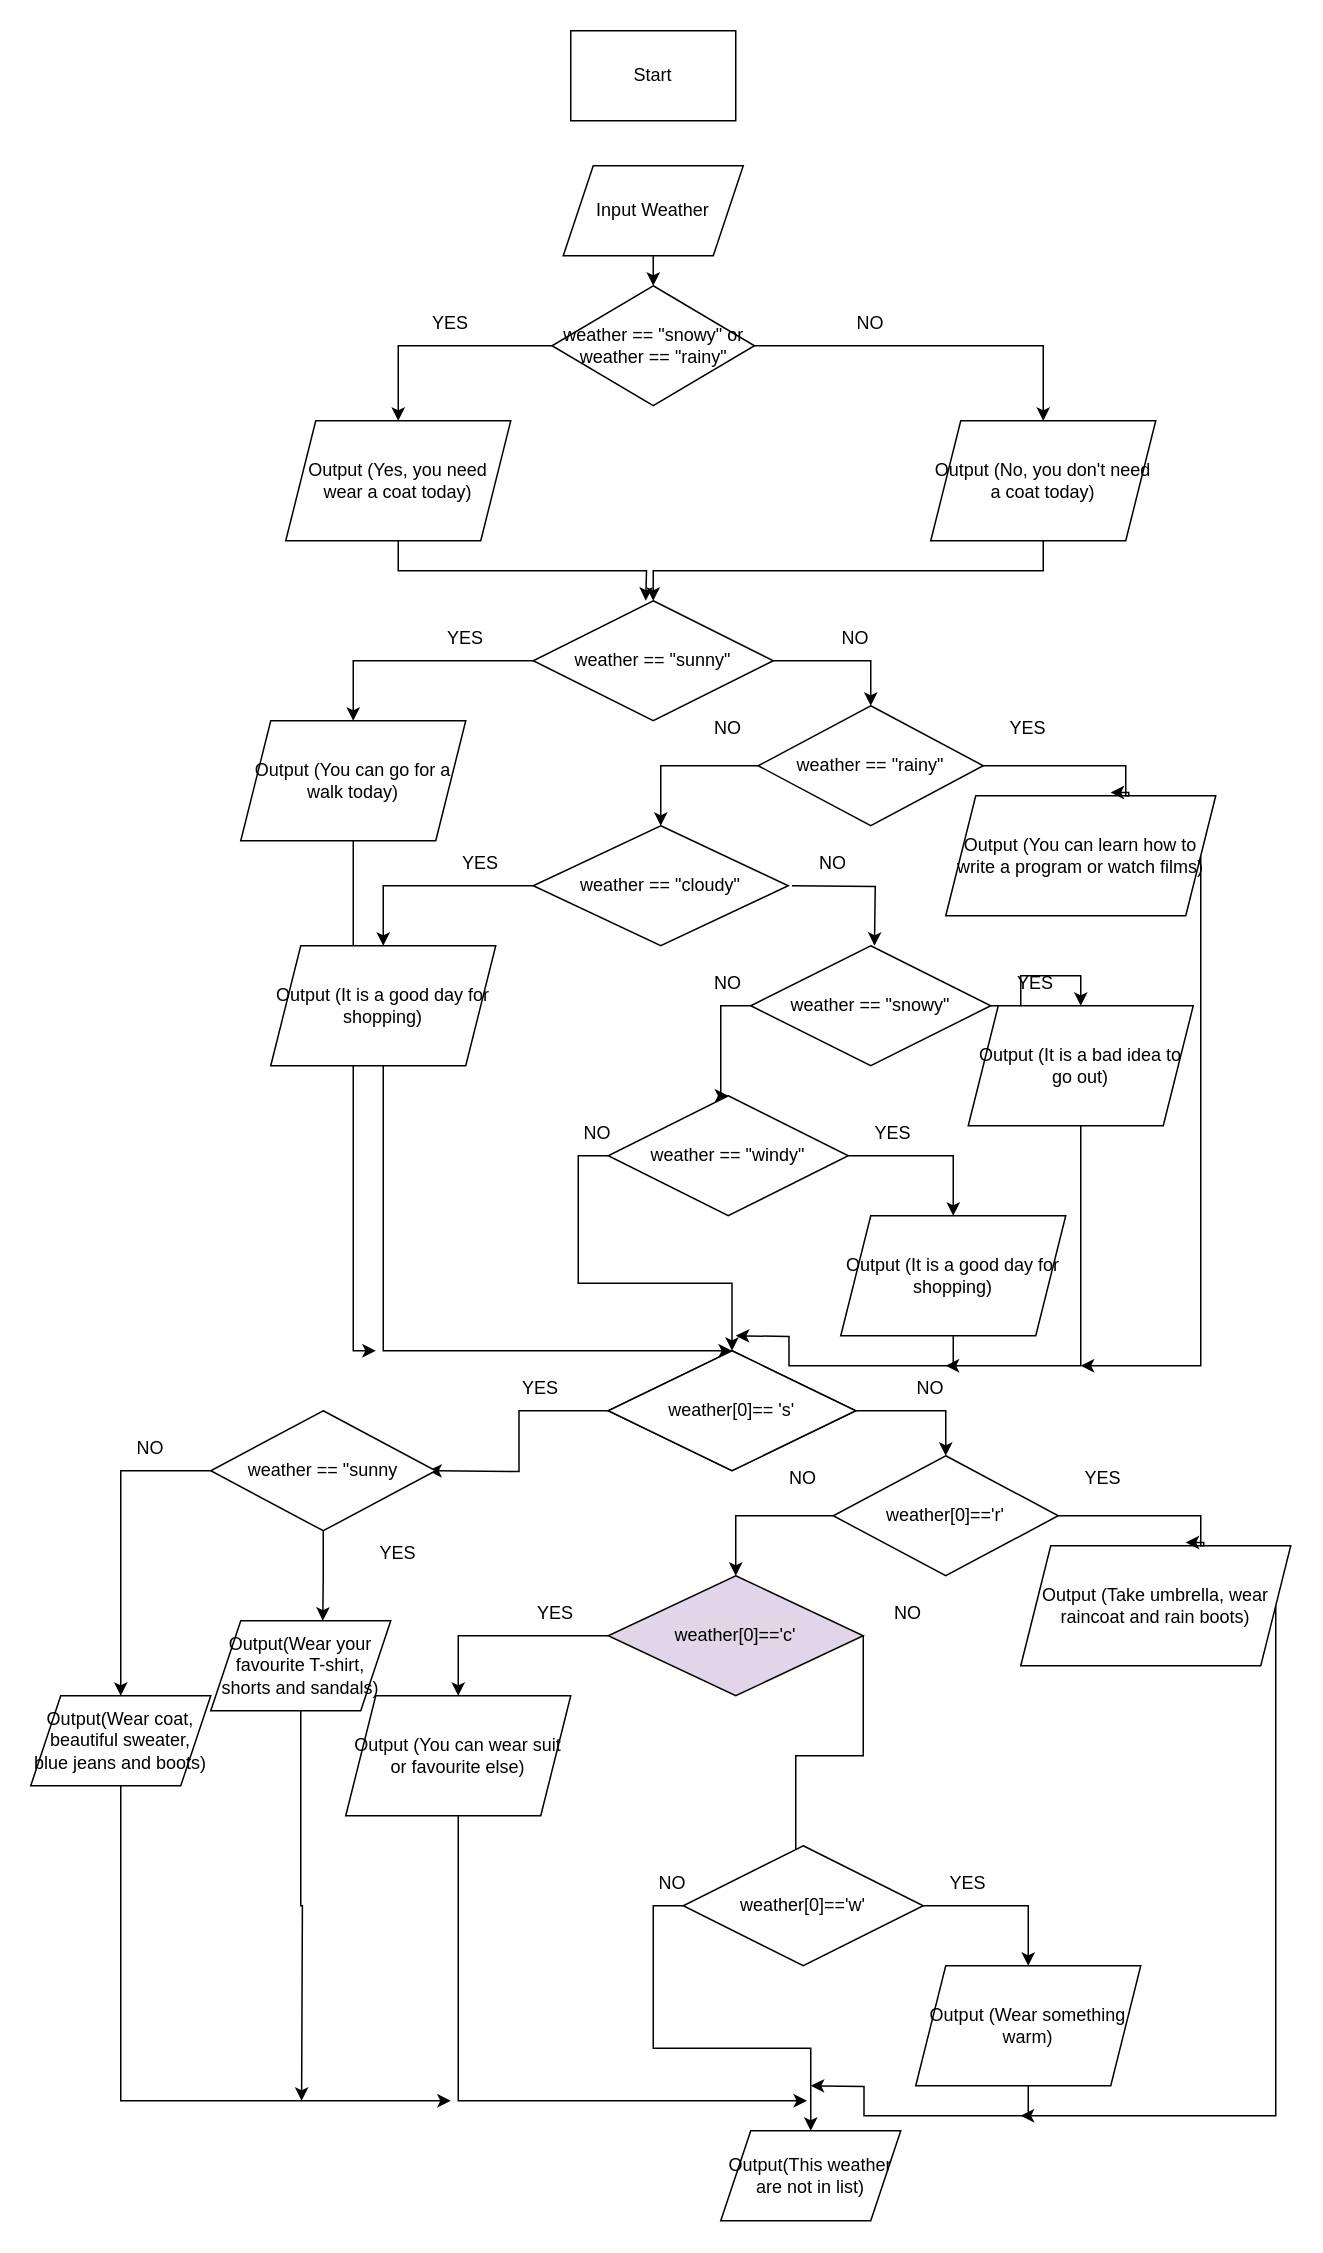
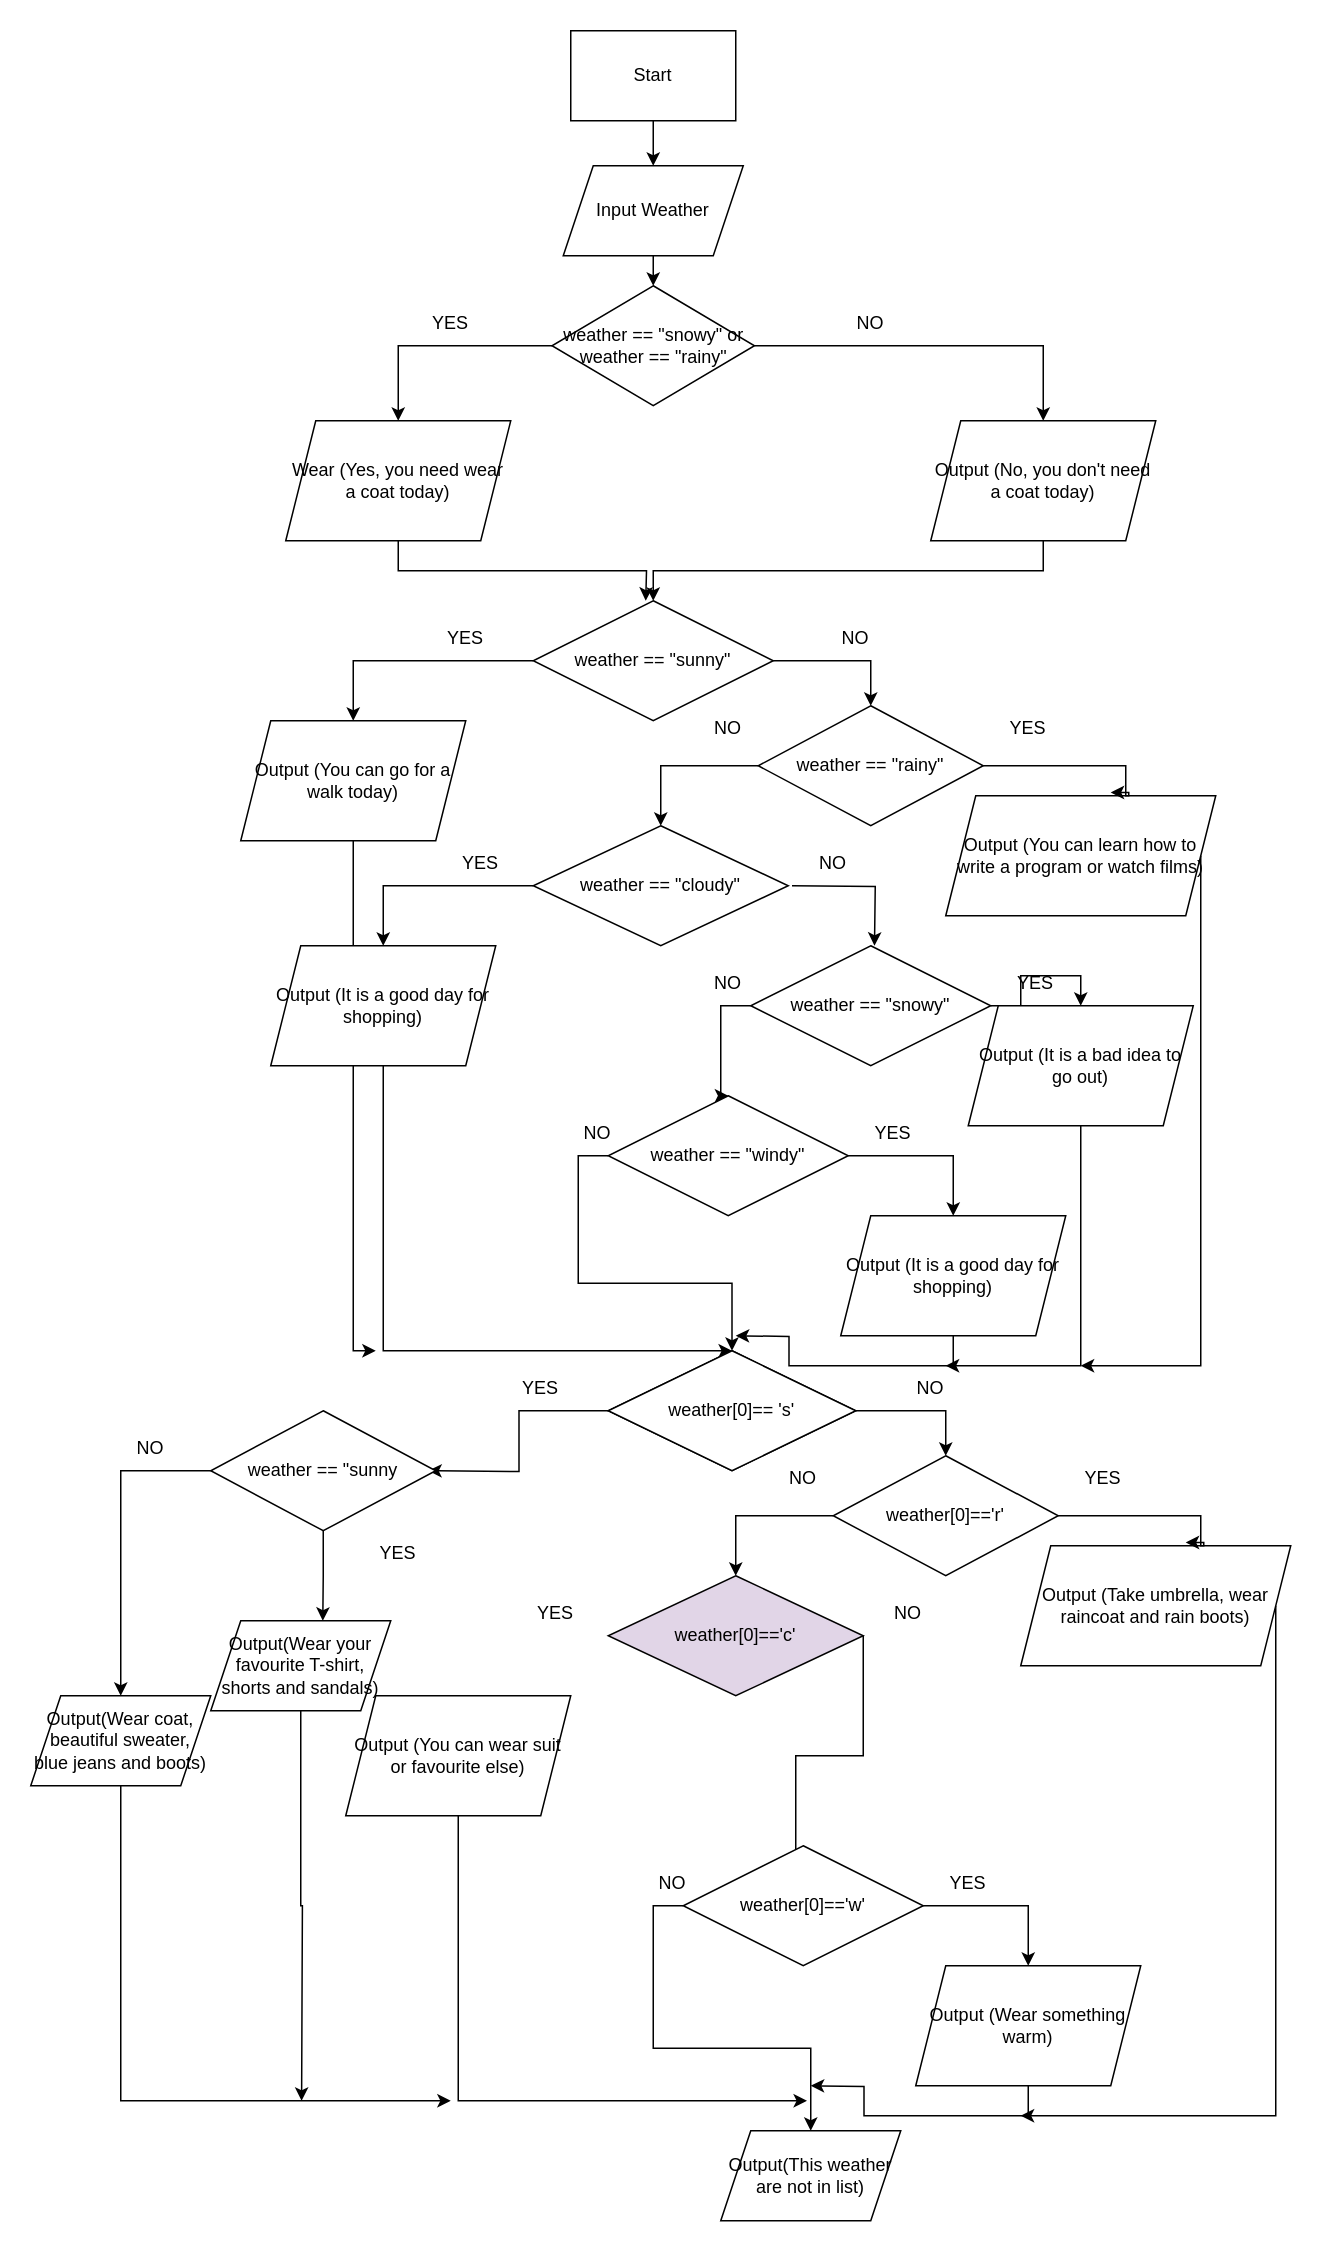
none -> (653, 138)
(398, 481) -> (398, 481)
(508, 1636) -> none
